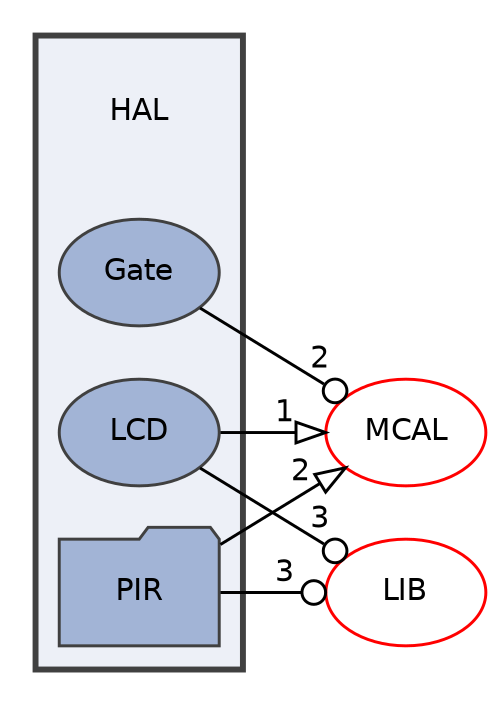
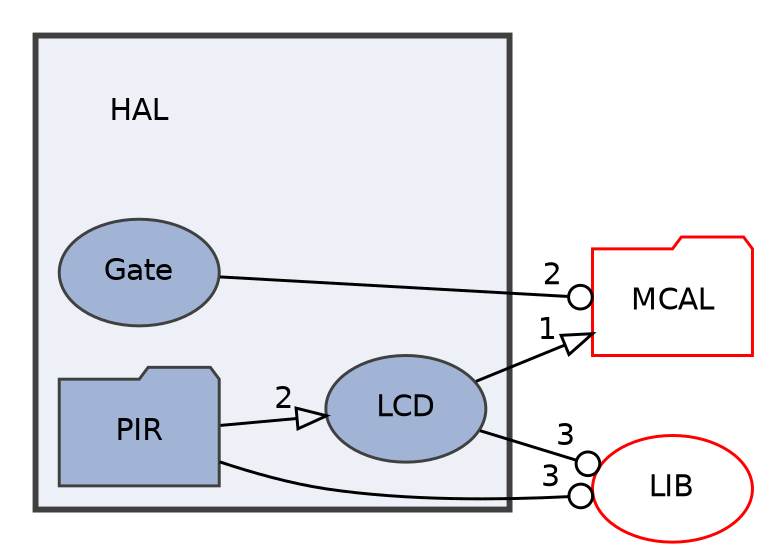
(406, 433) -> (672, 302)
(290, 502) -> (258, 422)
